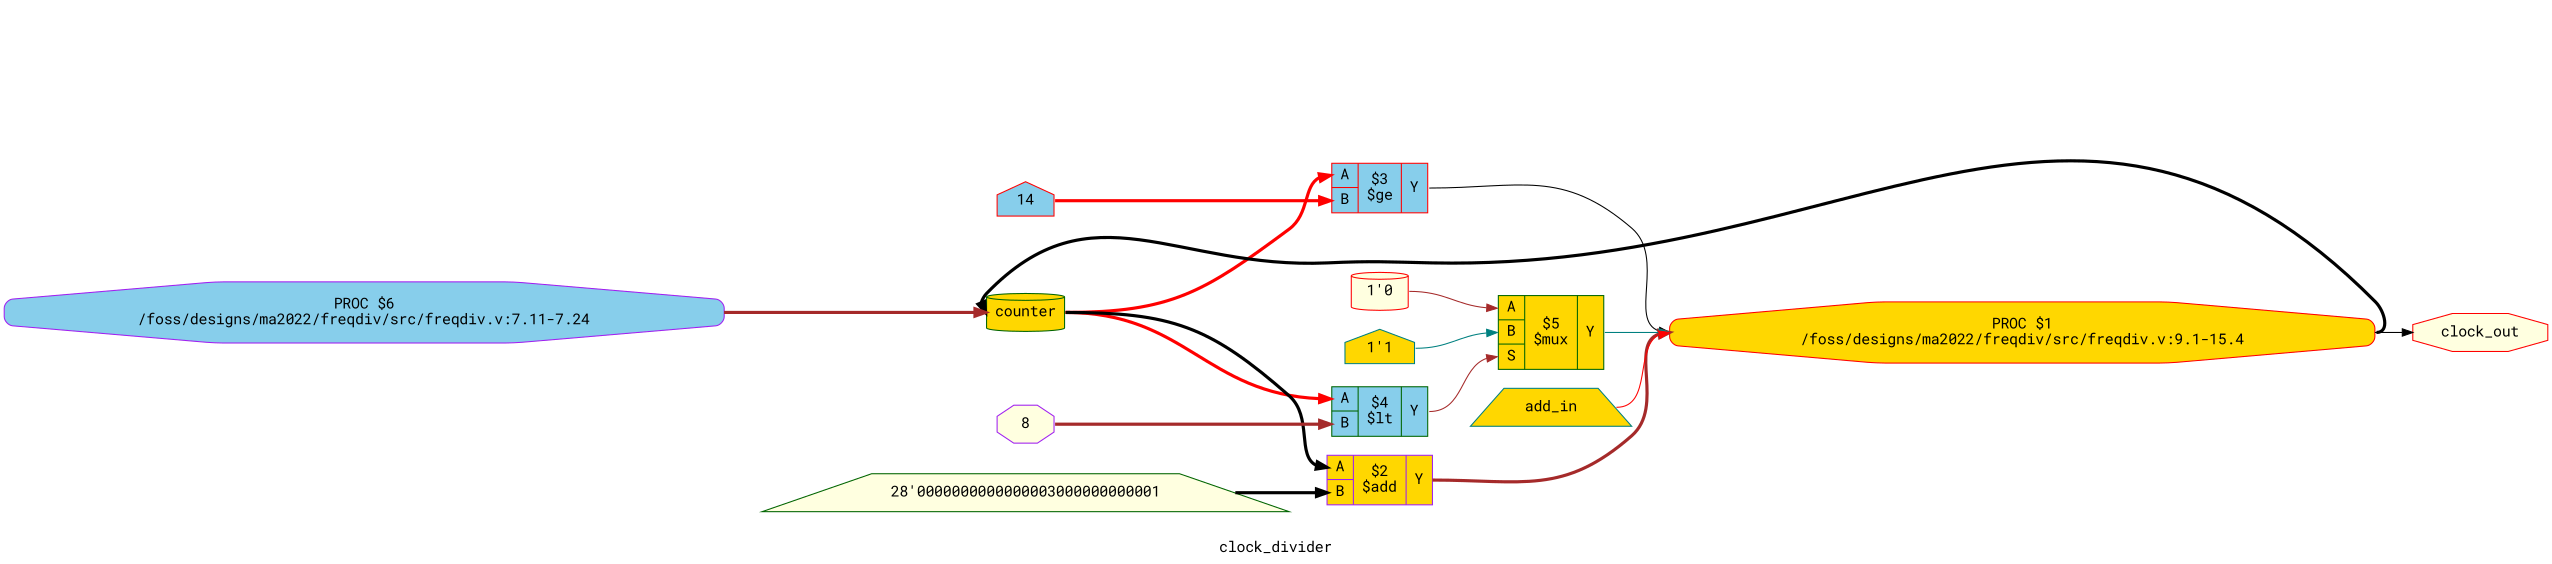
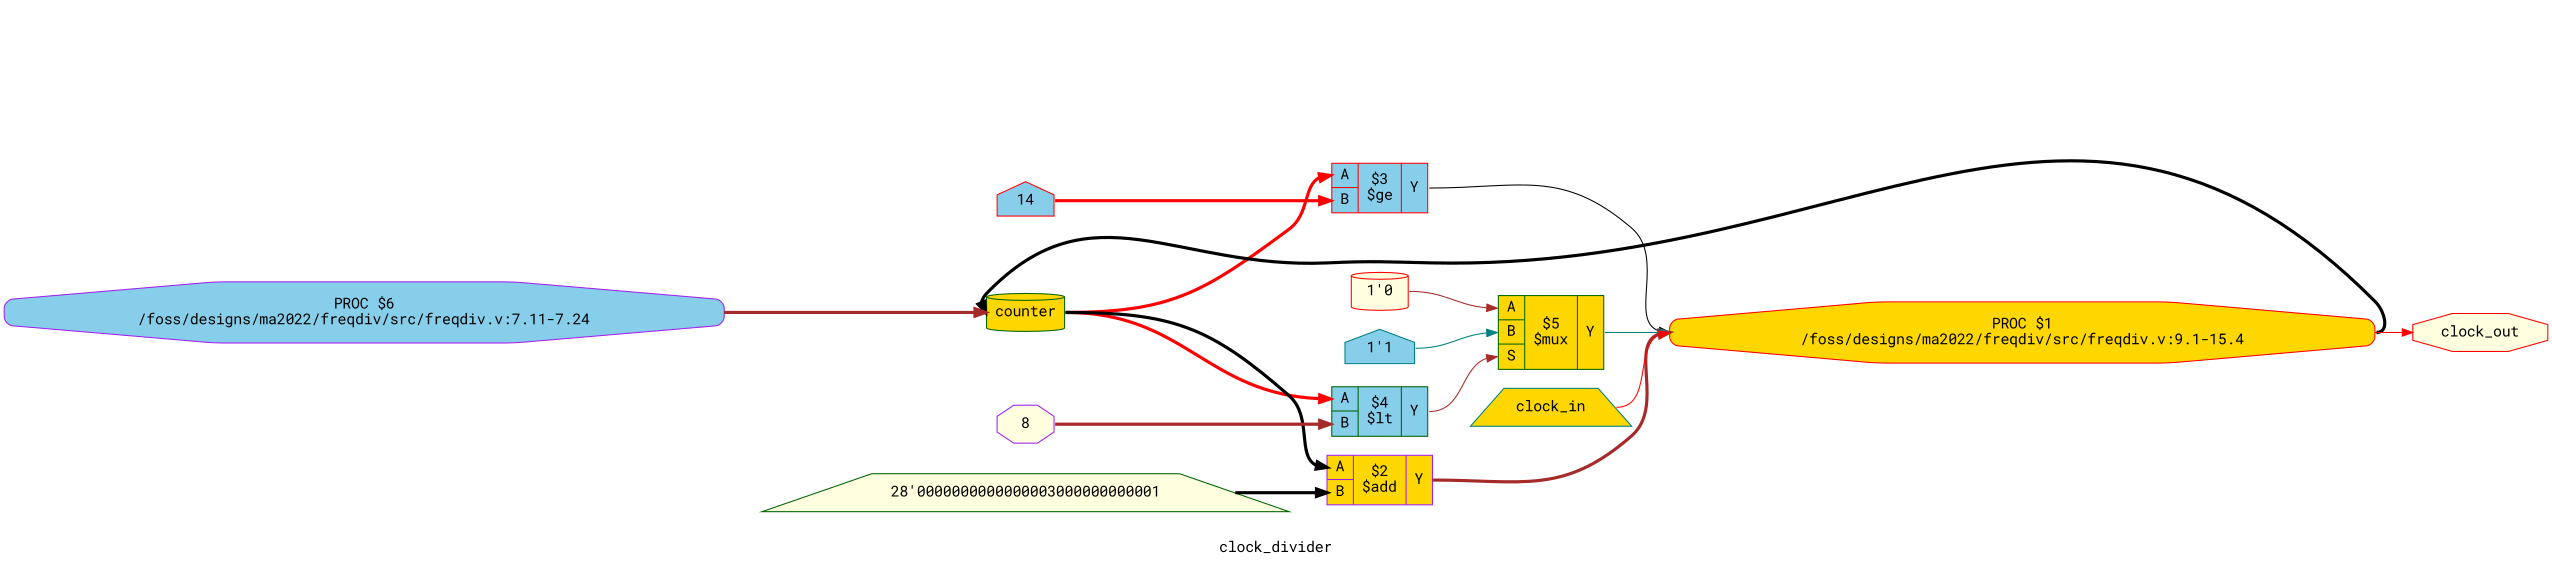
(2389, 332) -> (2389, 332)
(1380, 348) -> (1380, 348)
(1551, 407) -> (1551, 407)
